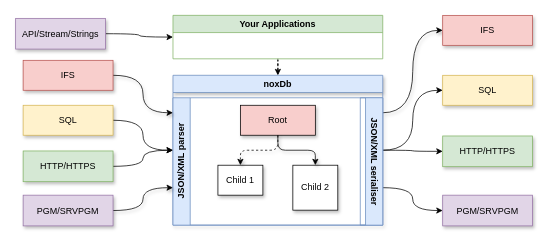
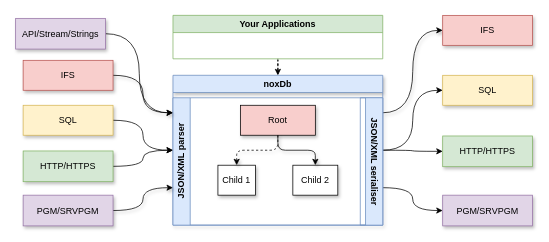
(133, 34) -> (134, 49)
(240, 180) -> (237, 180)
(315, 188) -> (315, 180)
